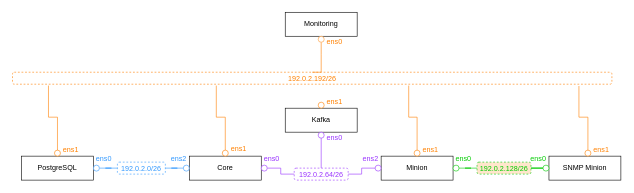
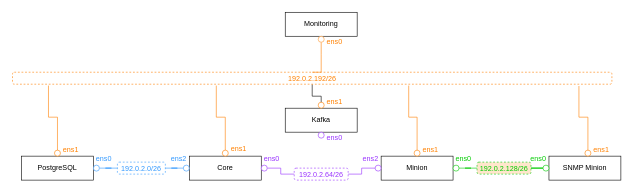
none -> (314, 96)
(321, 152) -> none
